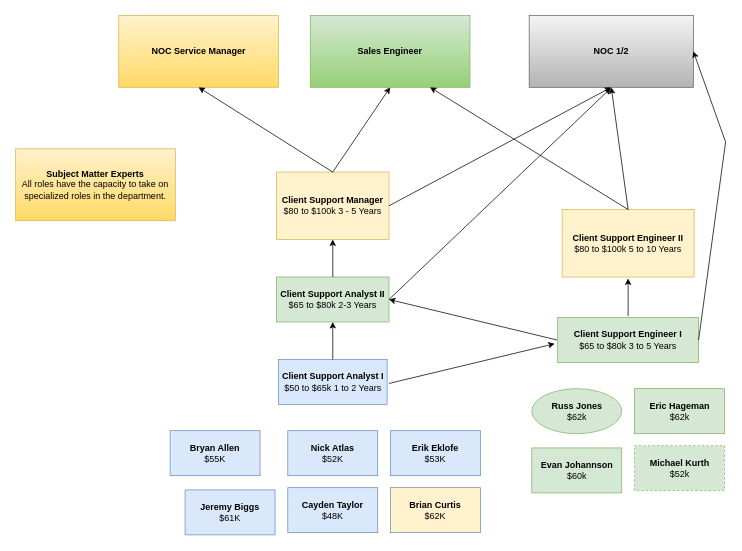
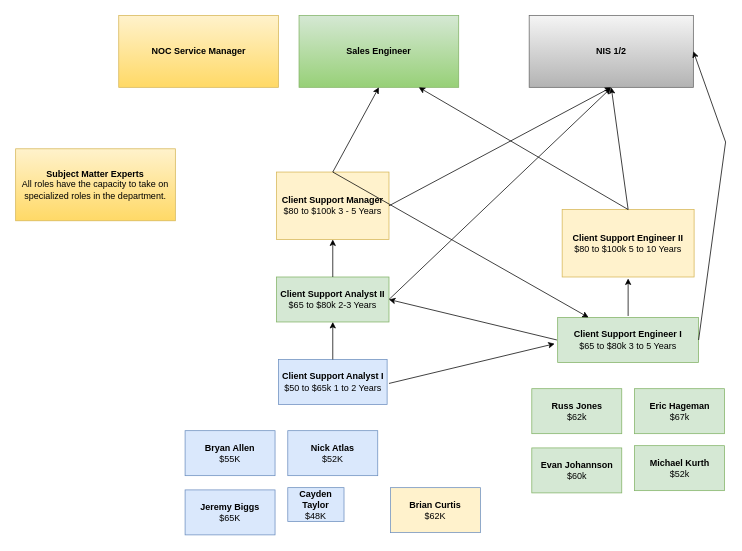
(390, 51) -> (379, 51)
(611, 51) -> (611, 51)
(266, 130) -> (459, 244)
(577, 411) -> (577, 411)
(680, 411) -> (680, 411)
(215, 453) -> (230, 453)
(435, 453) -> none
(680, 468) -> (680, 468)
(333, 510) -> (316, 505)
(230, 513) -> (230, 513)
